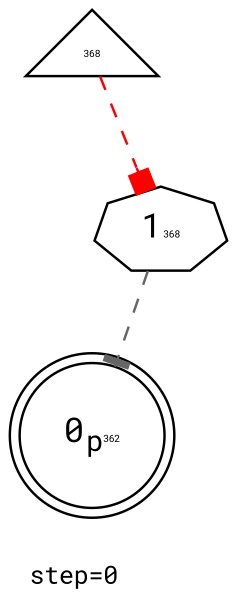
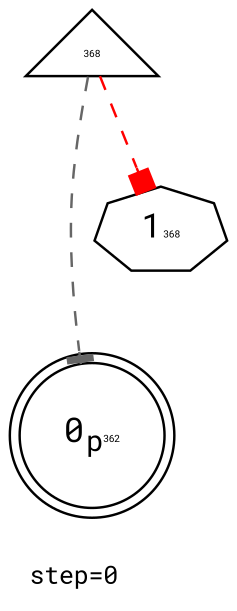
(134, 313) -> (71, 213)
